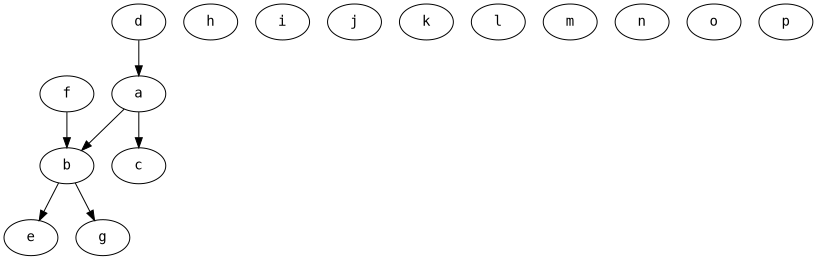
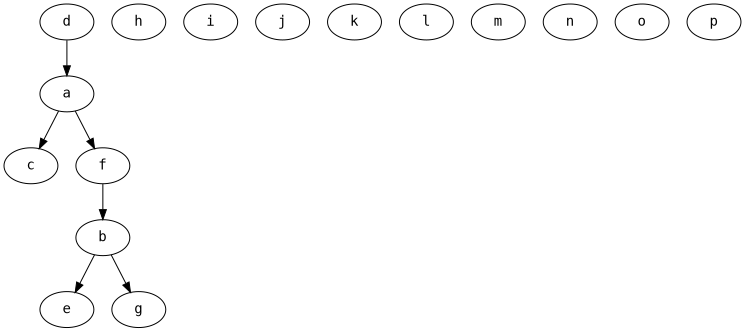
(107, 126) -> (83, 125)
